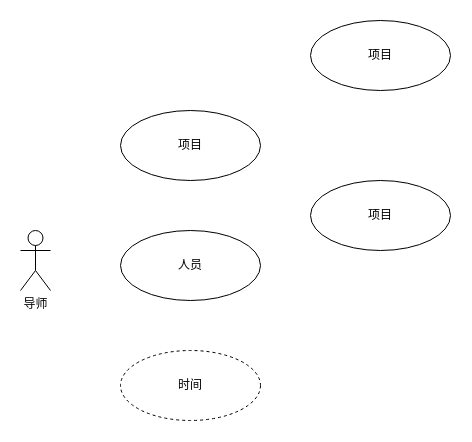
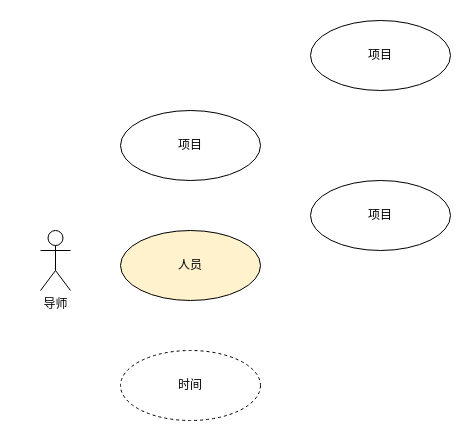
(36, 261) -> (56, 261)
(191, 266) -> (191, 266)
